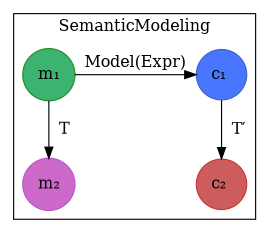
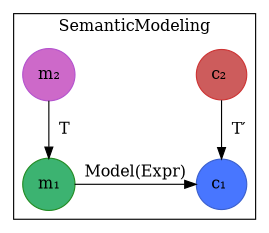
(49, 124) -> (49, 124)
(222, 124) -> (222, 124)
